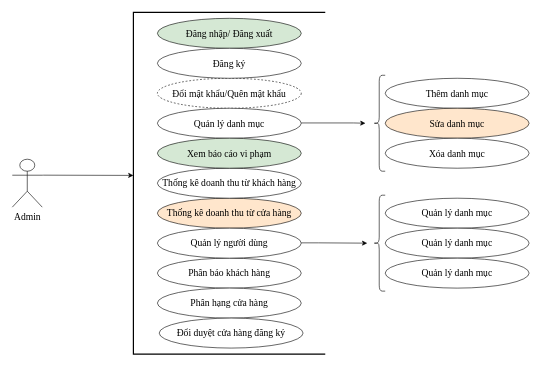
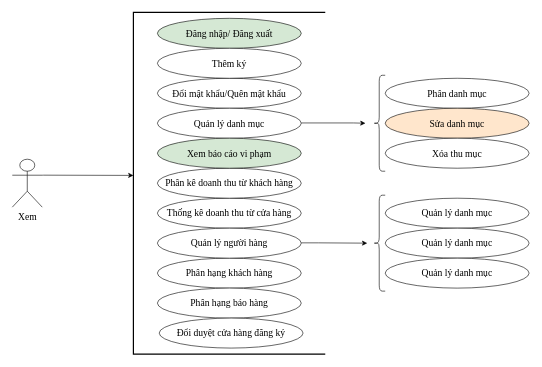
(230, 63) -> (230, 63)
(230, 93) -> (230, 93)
(458, 93) -> (458, 93)
(458, 153) -> (458, 153)
(230, 183) -> (230, 183)
(230, 213) -> (230, 213)
(28, 217) -> (28, 217)
(230, 243) -> (230, 243)
(230, 273) -> (230, 273)
(230, 303) -> (230, 303)
